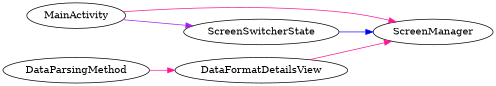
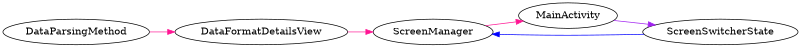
(257, 8) -> (501, 24)
